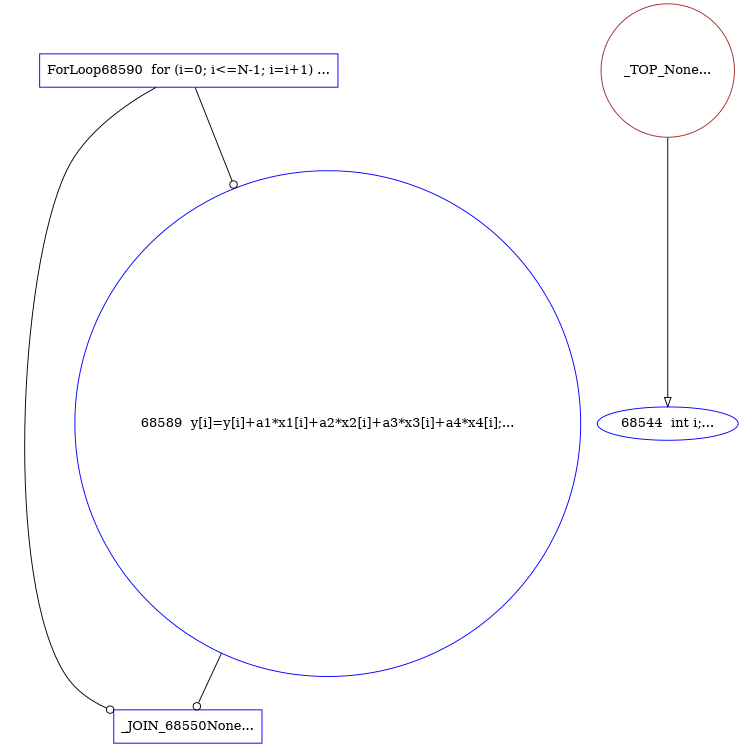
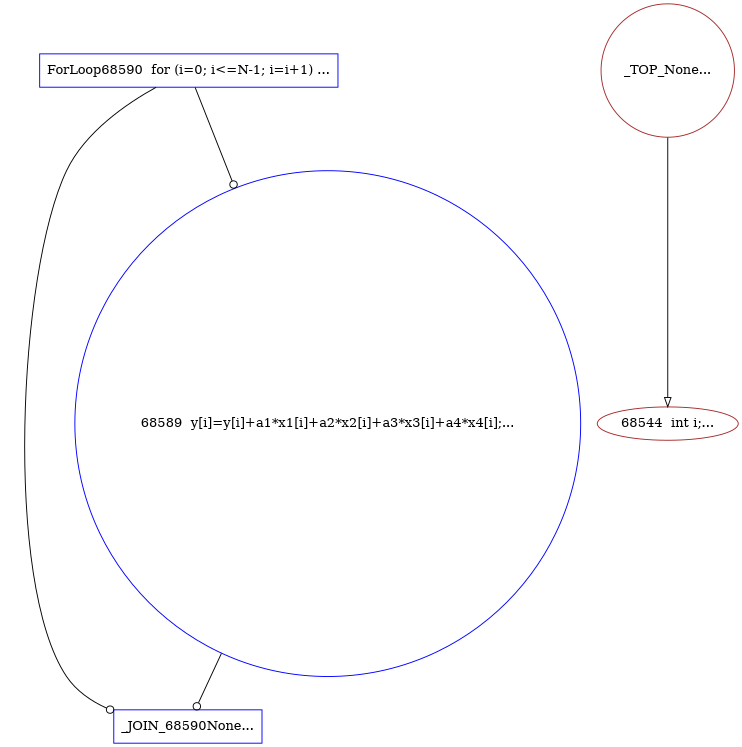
(668, 424) -> (668, 424)
(188, 727) -> (188, 727)
